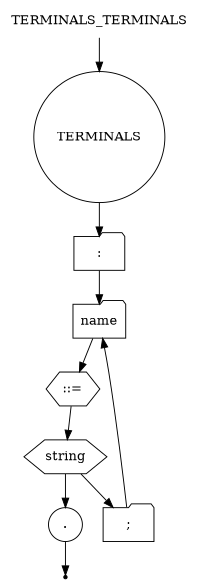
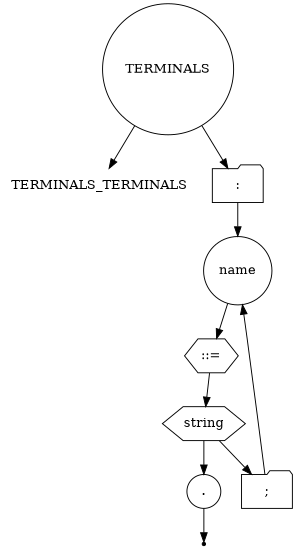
(99, 50) -> (124, 143)
(99, 321) -> (238, 271)
